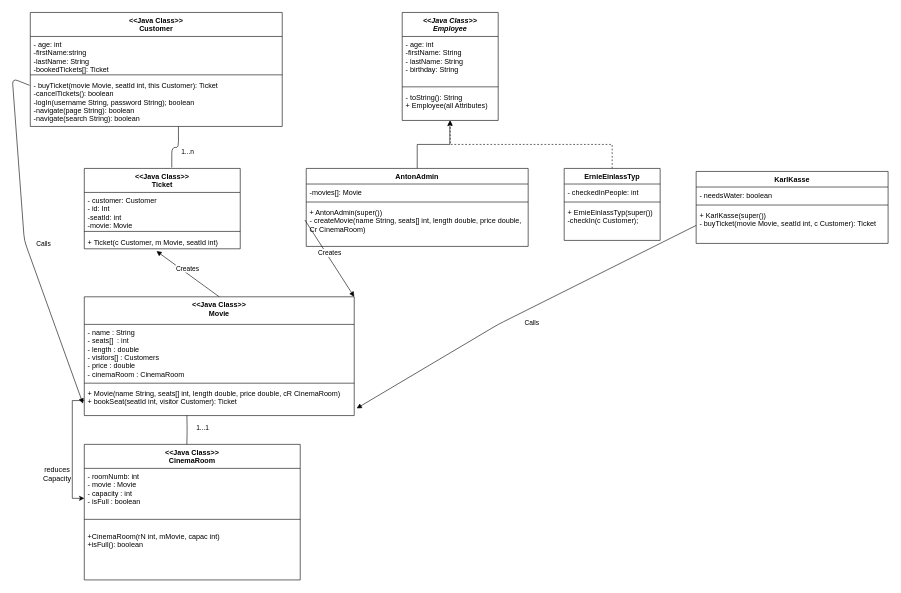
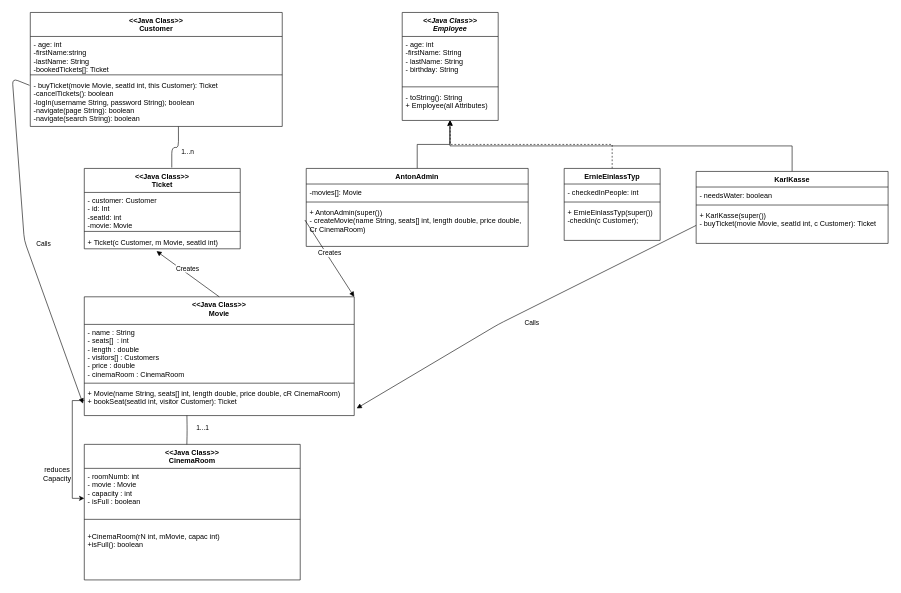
none -> (634, 146)
